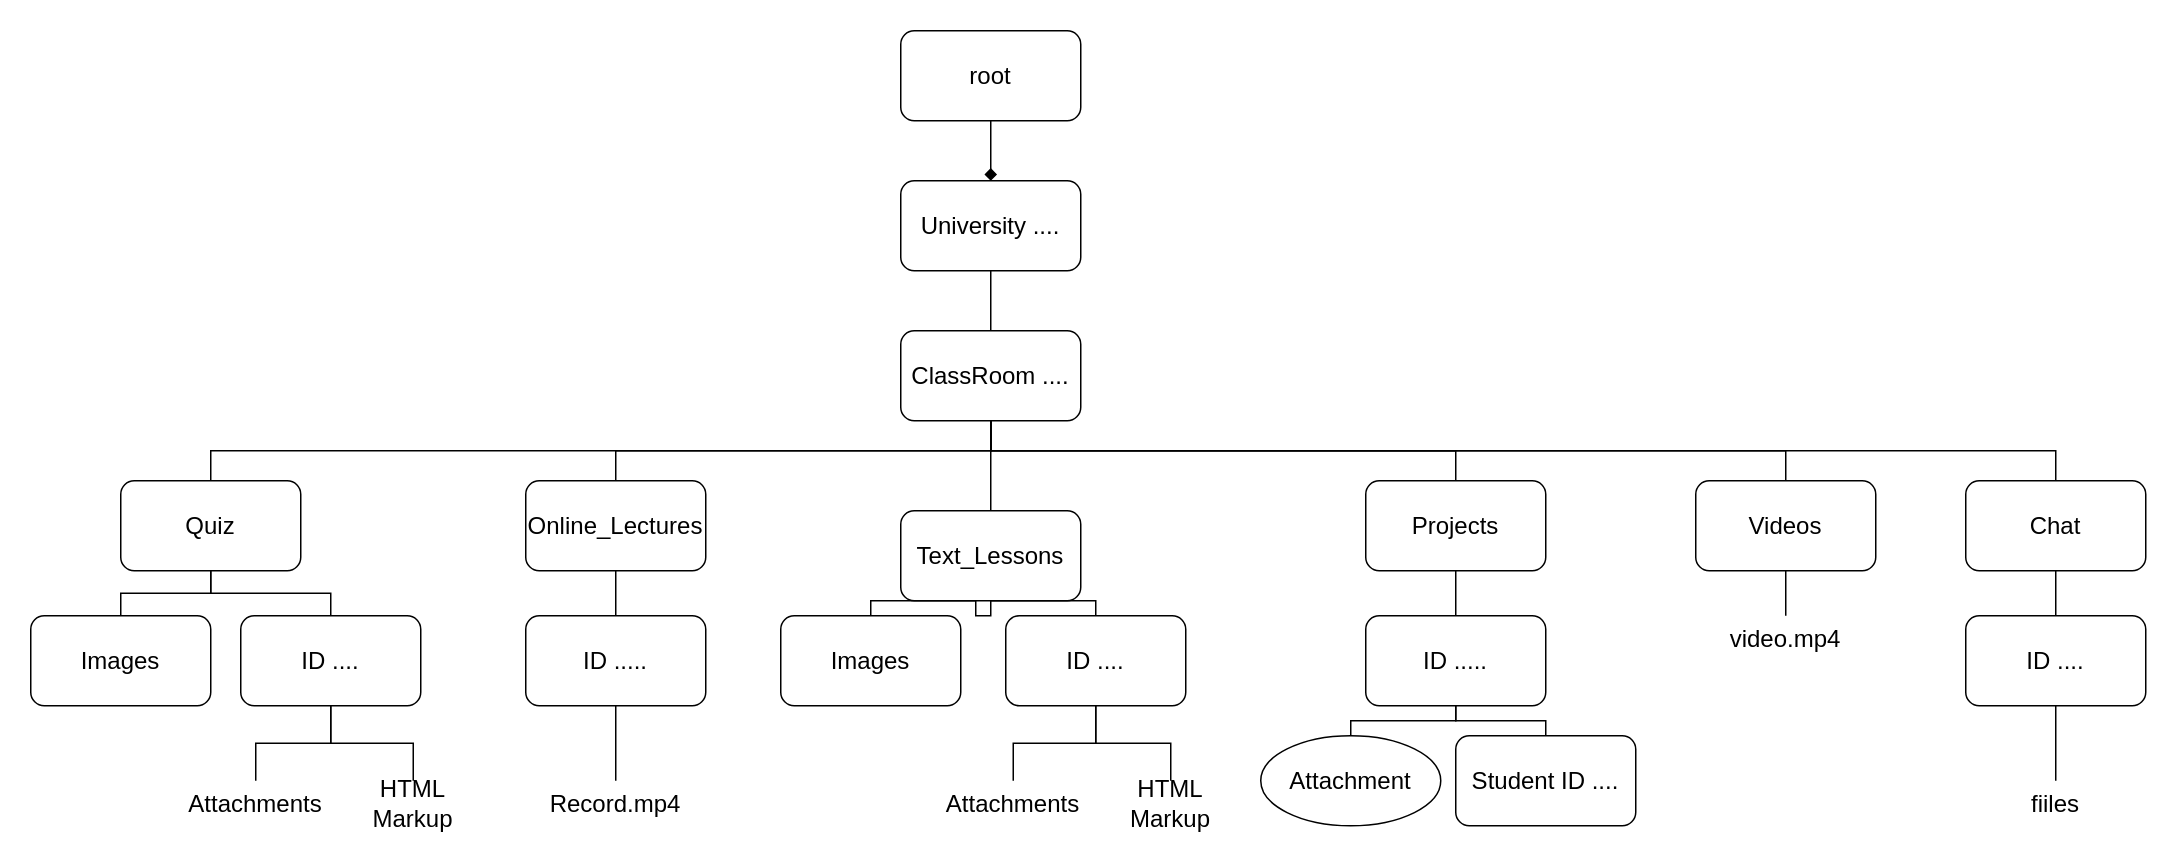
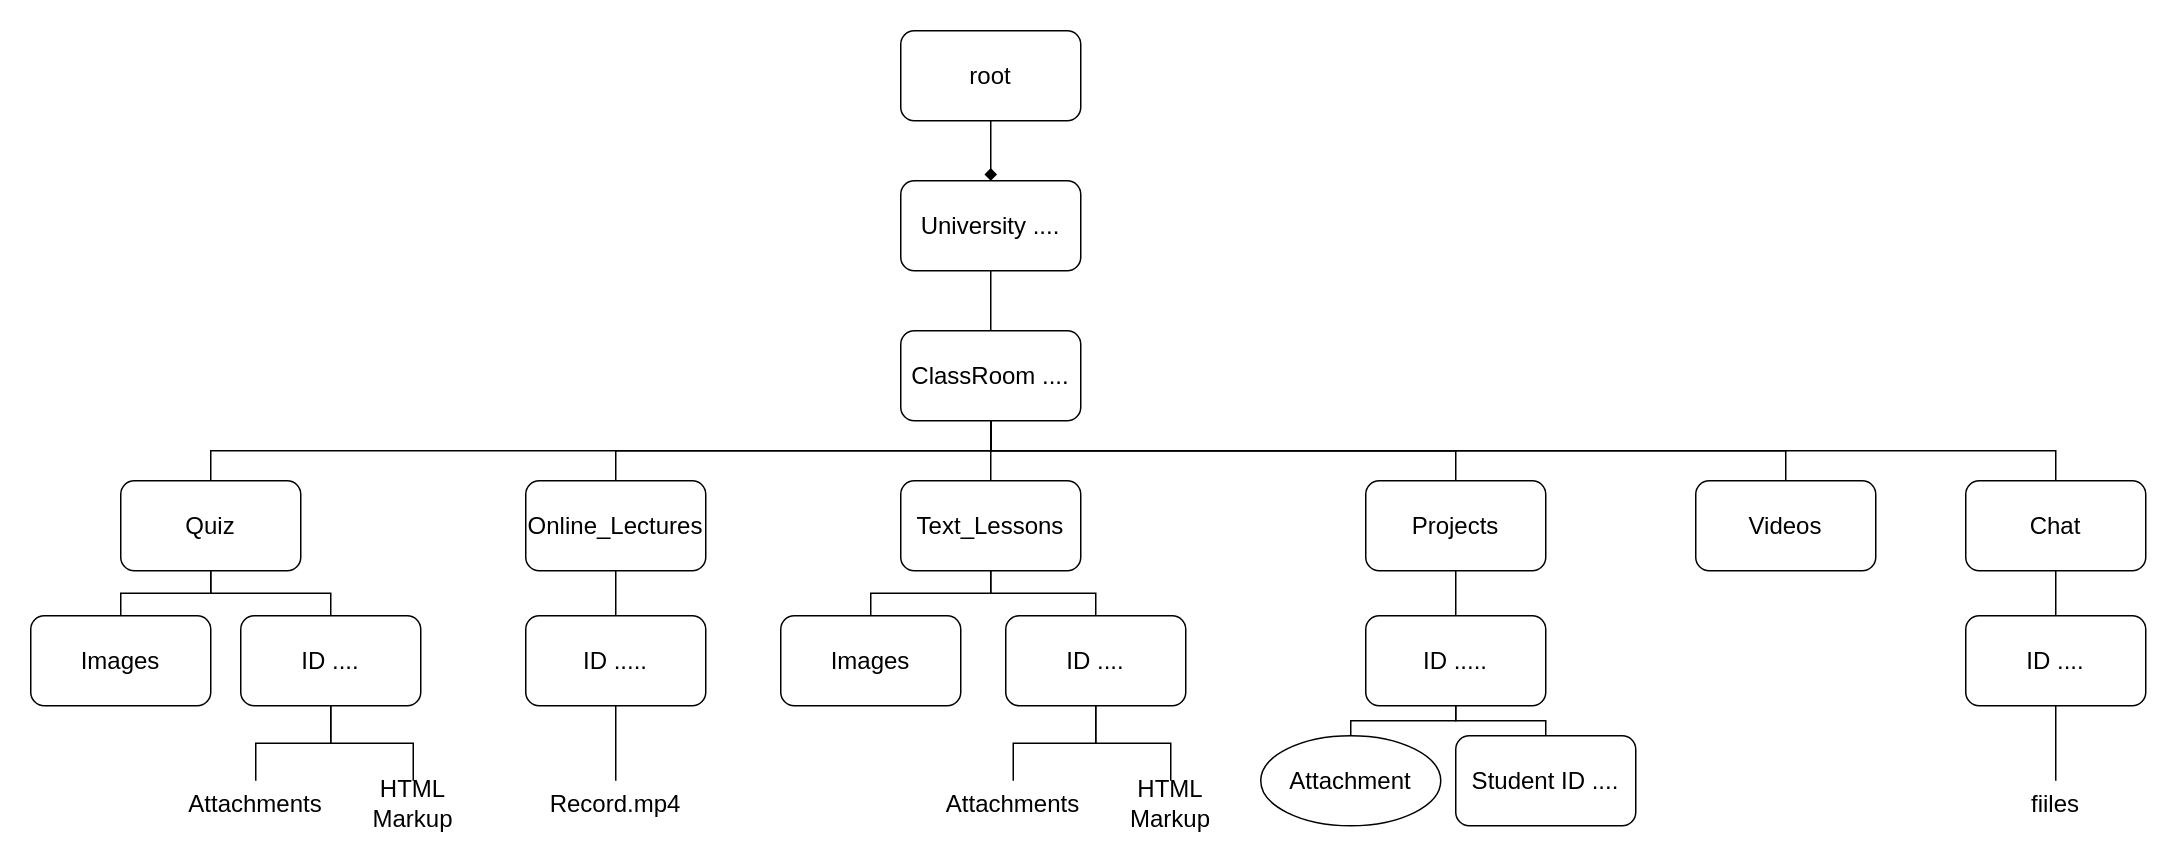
(991, 556) -> (991, 526)
(1786, 594) -> none
(1786, 638) -> none
